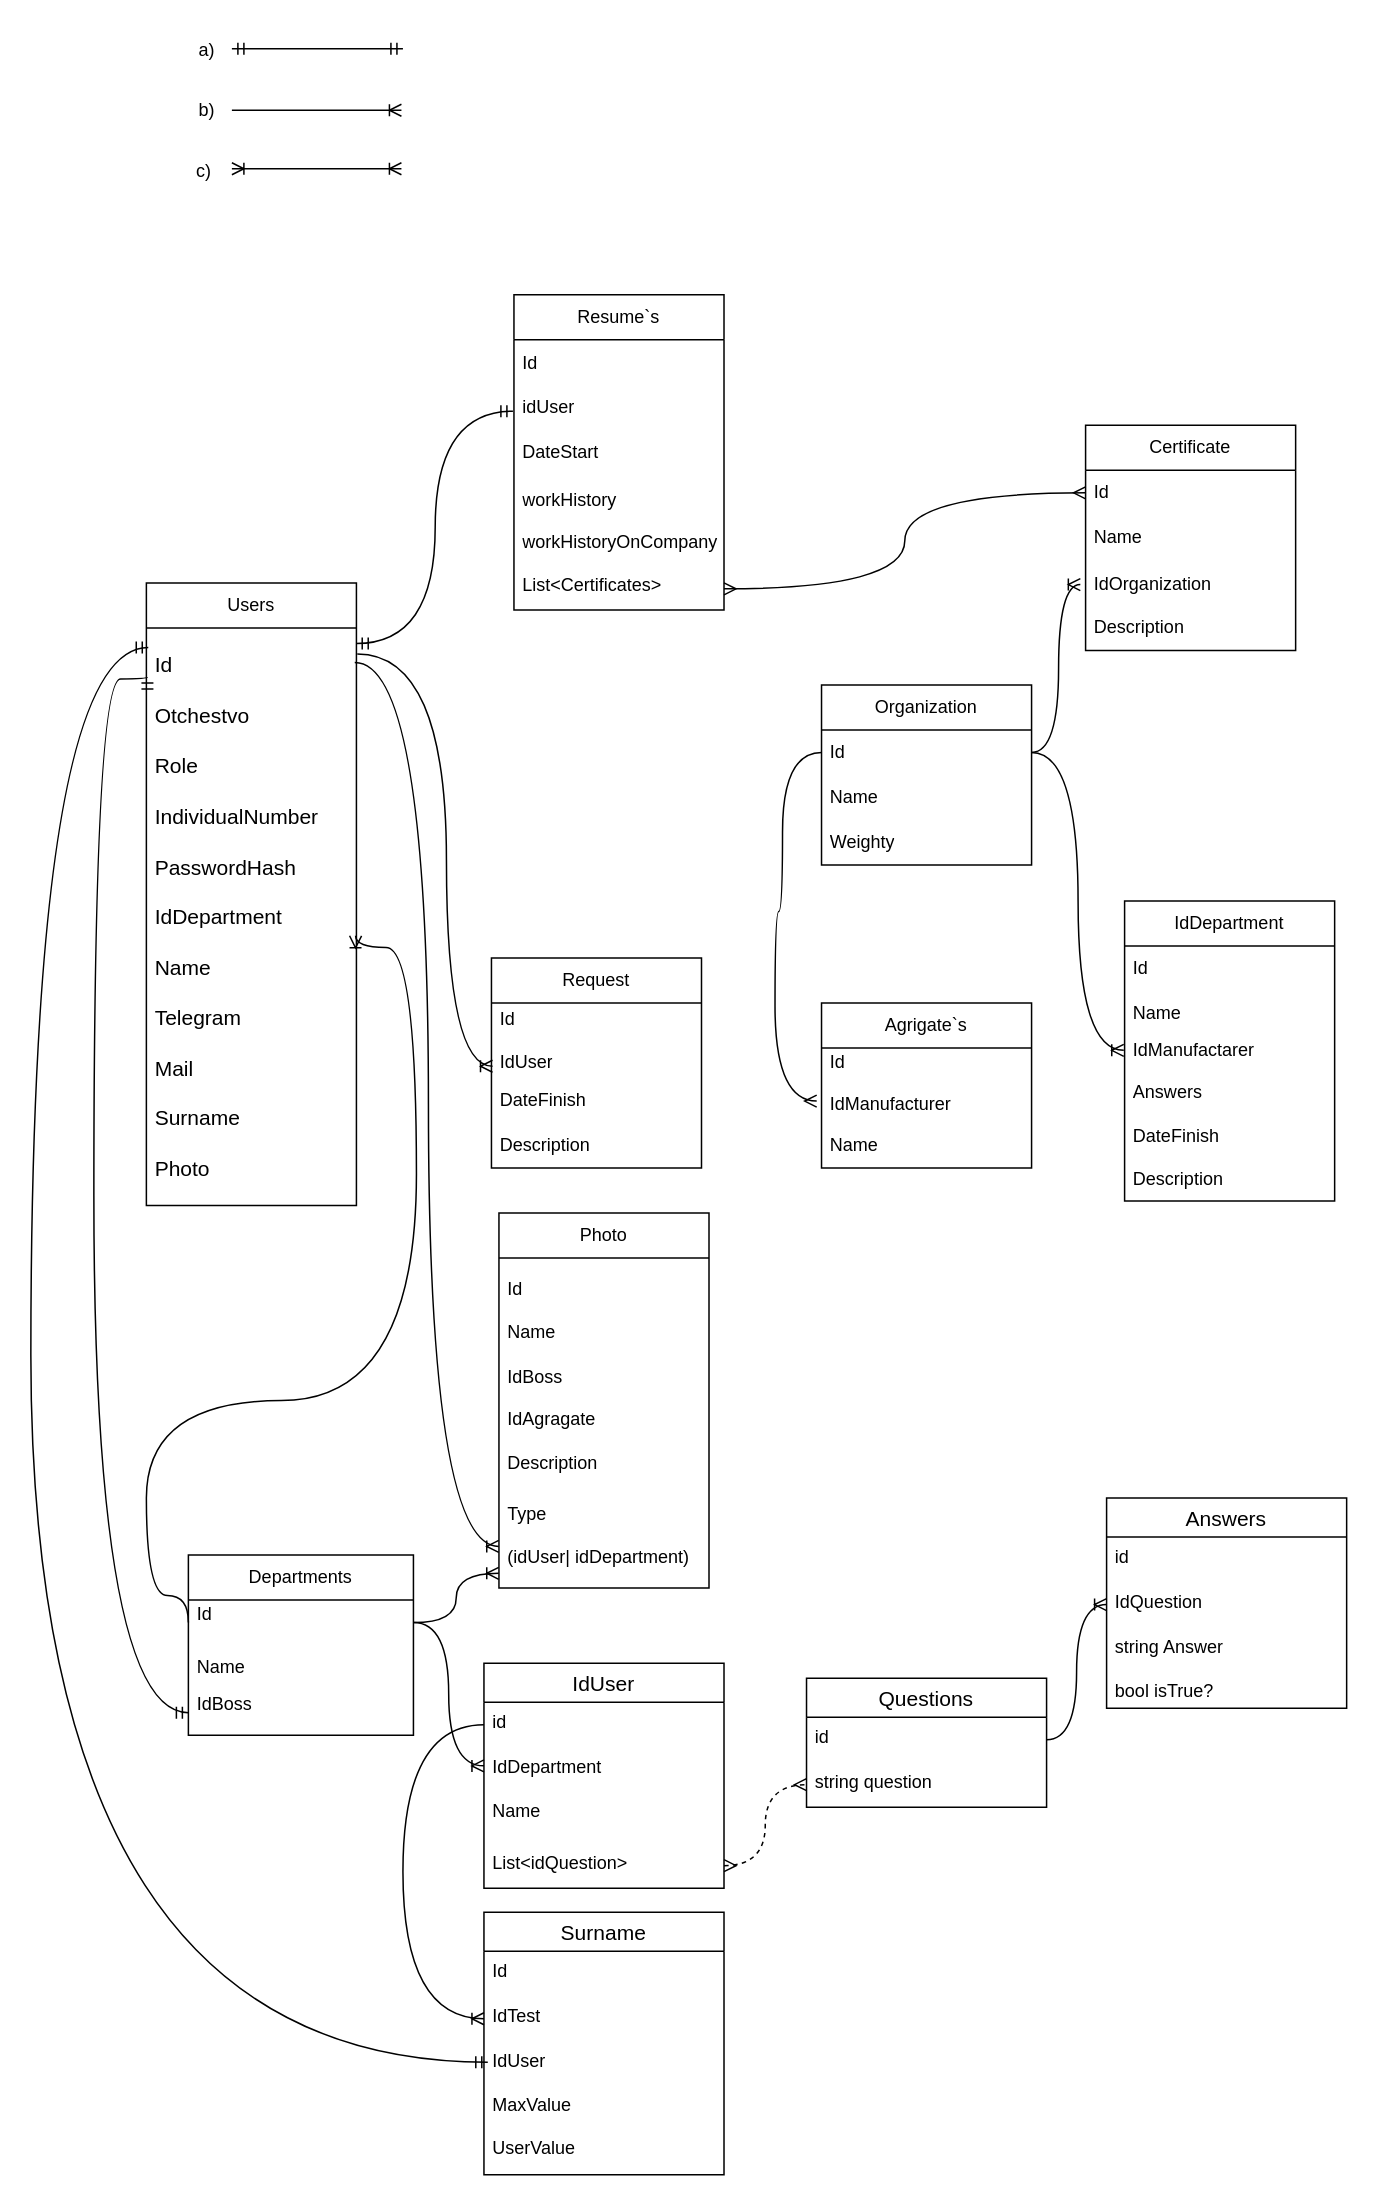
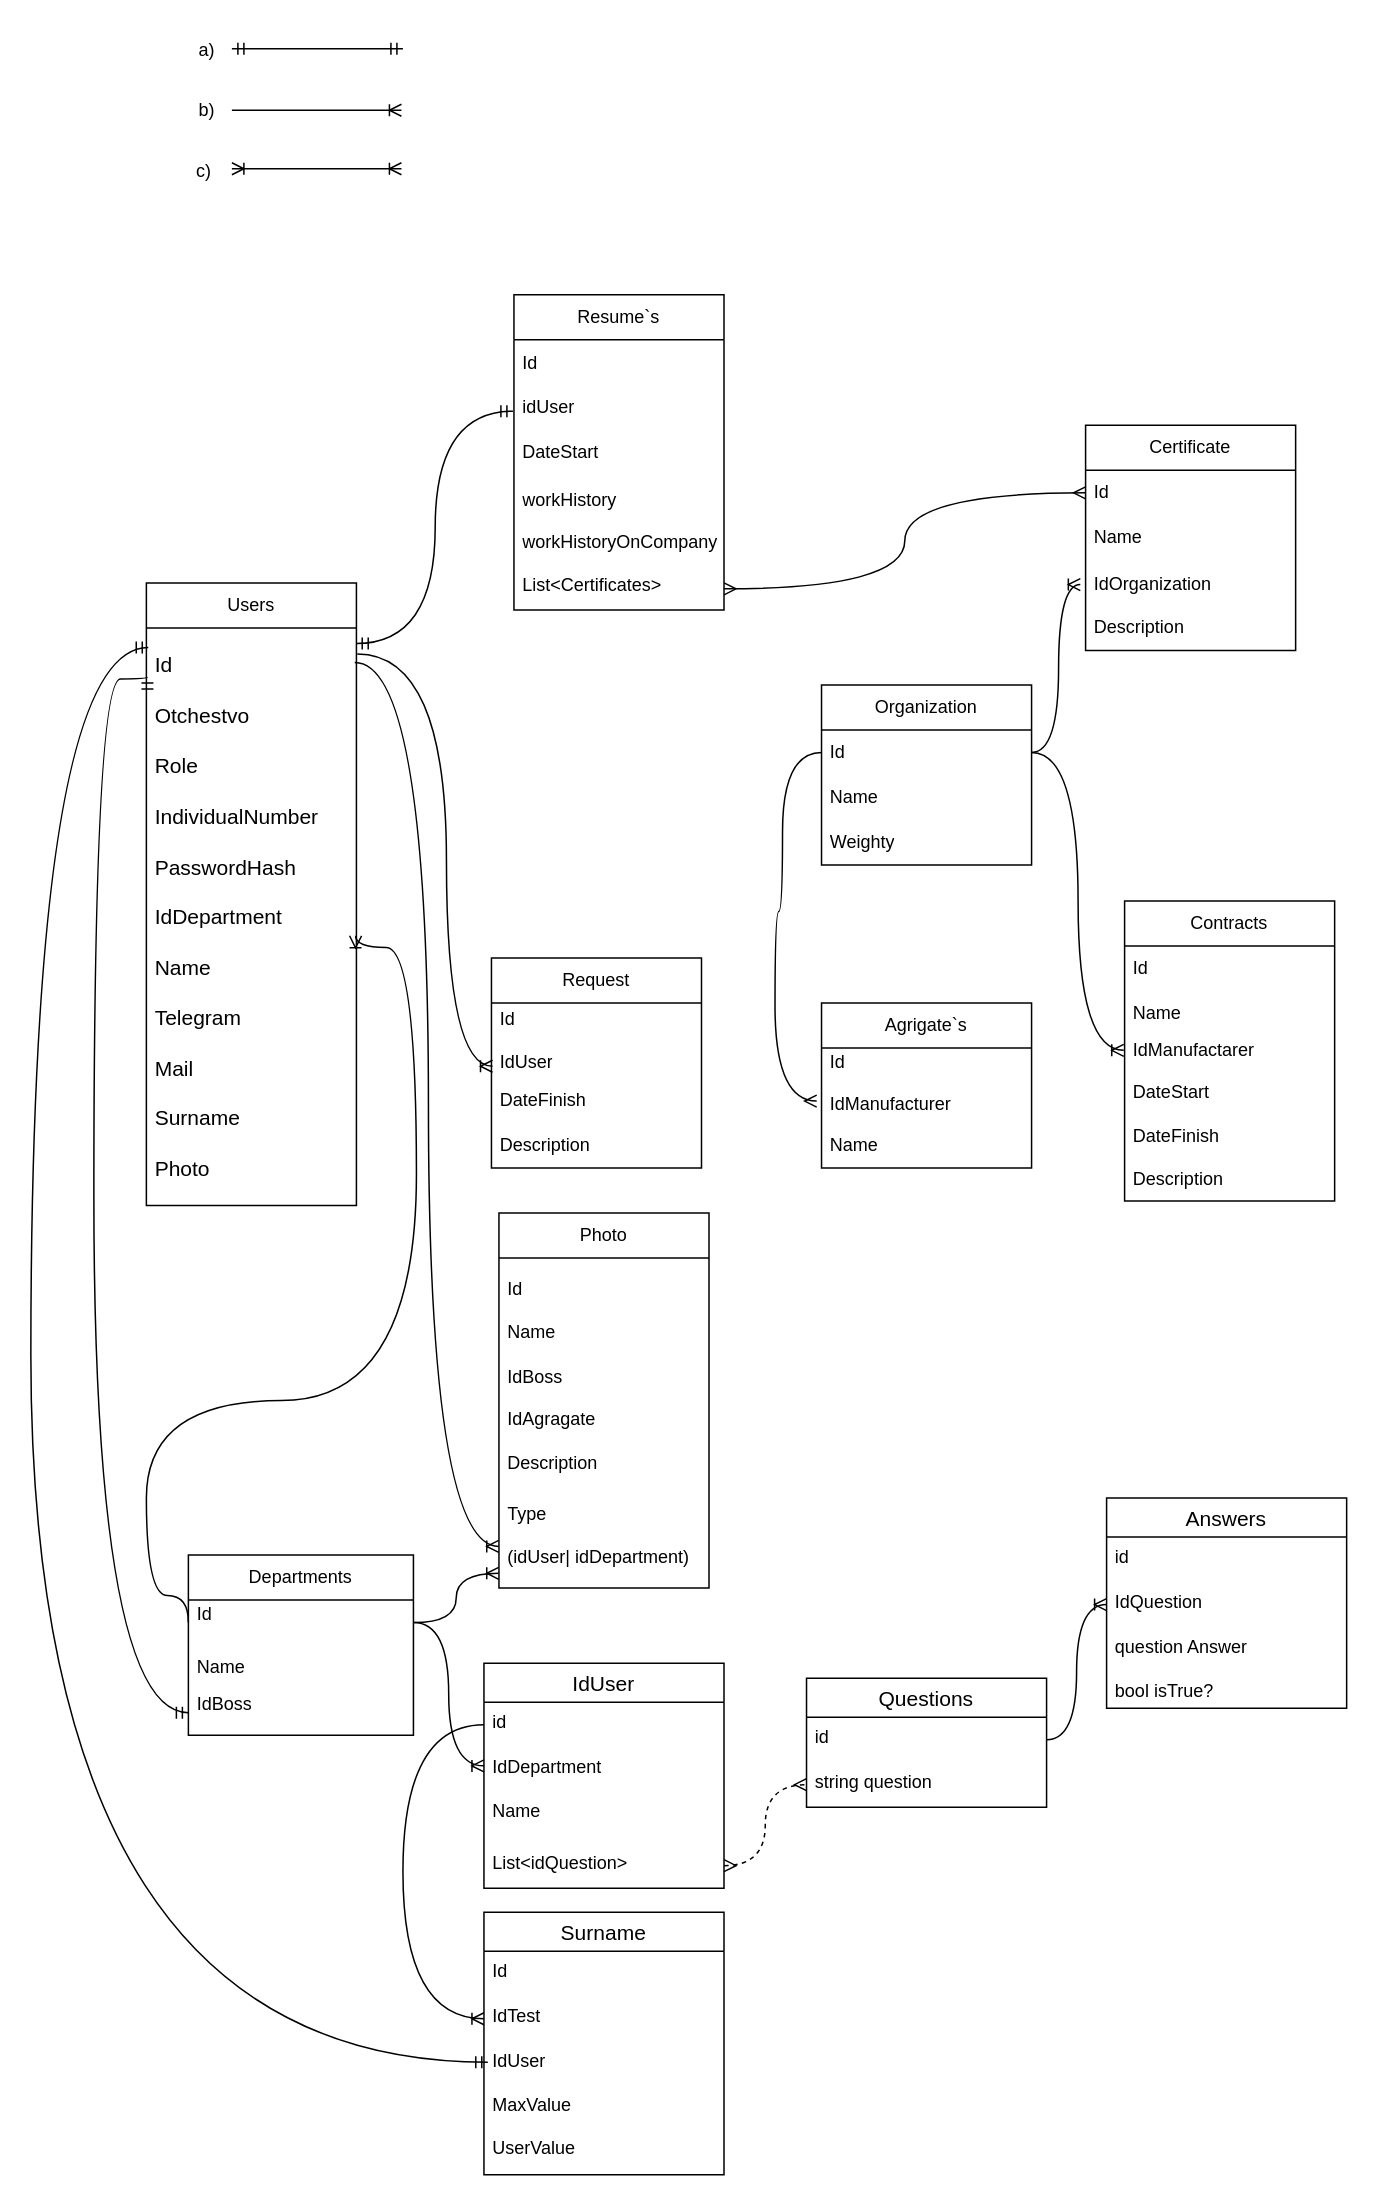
(1229, 923) -> (1229, 923)
(1204, 1118) -> (1204, 1118)
(1176, 1659) -> (1186, 1659)
